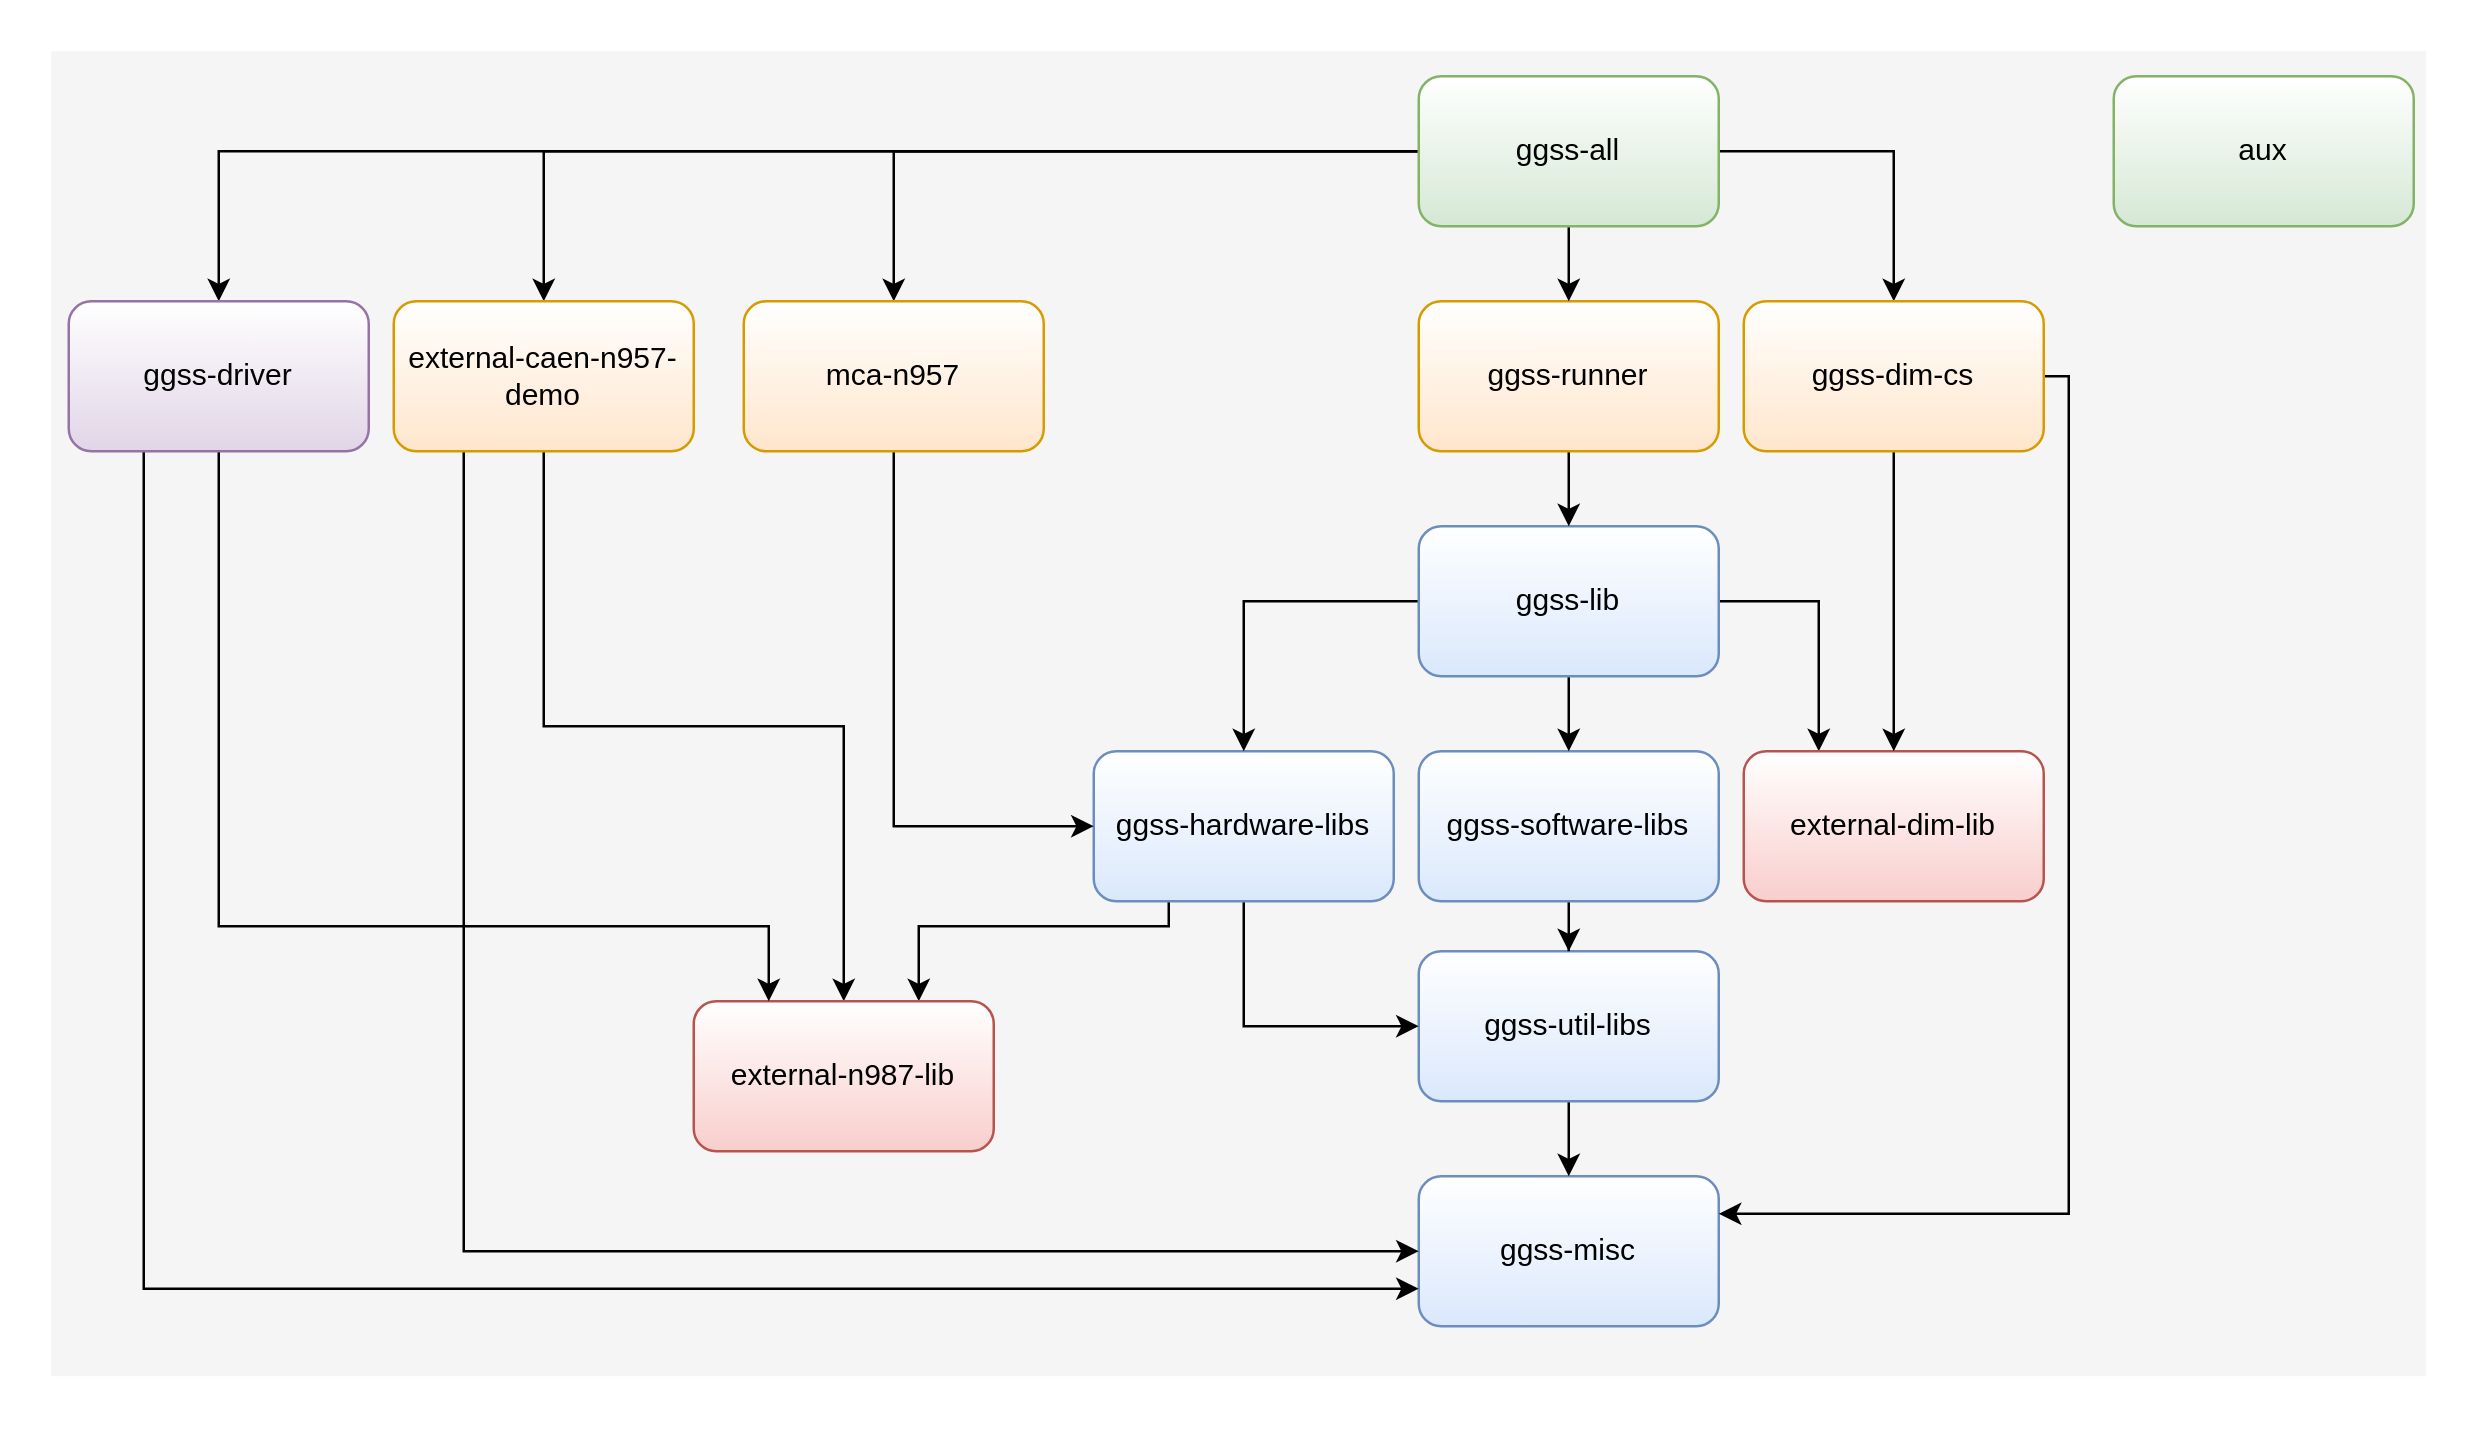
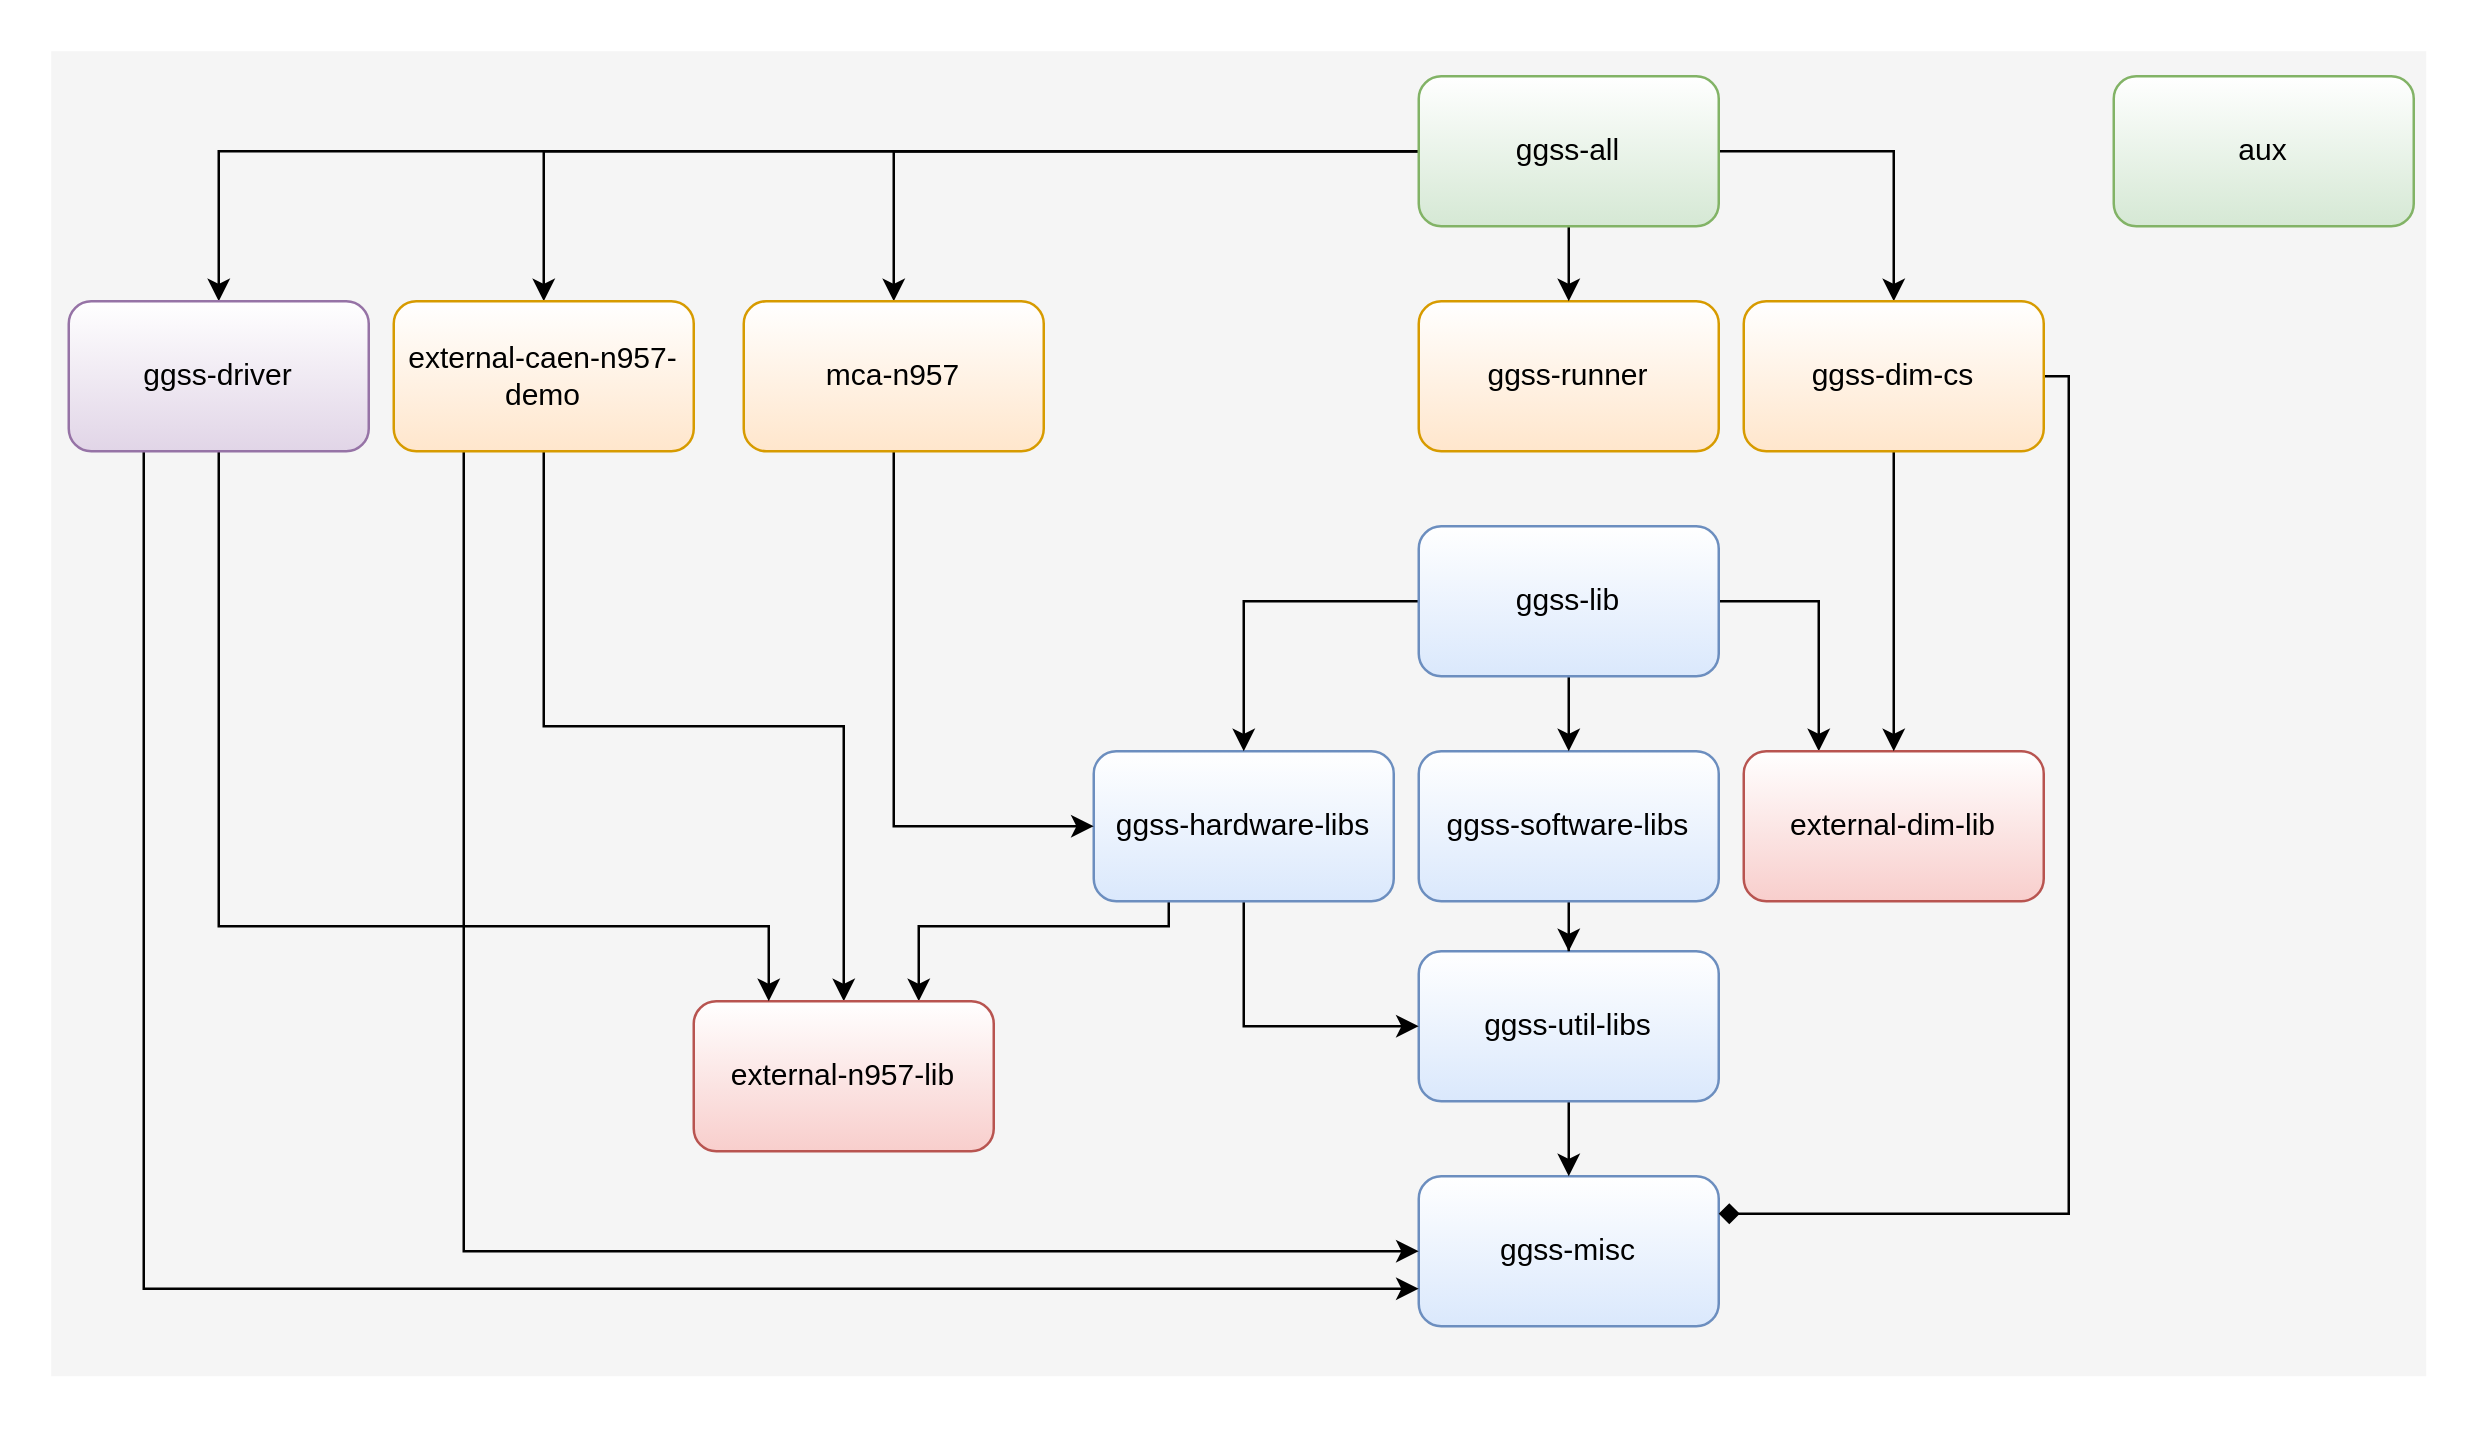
(1569, 497) -> none
(844, 1076) -> (844, 1076)
(1737, 1214) -> (1739, 1214)
